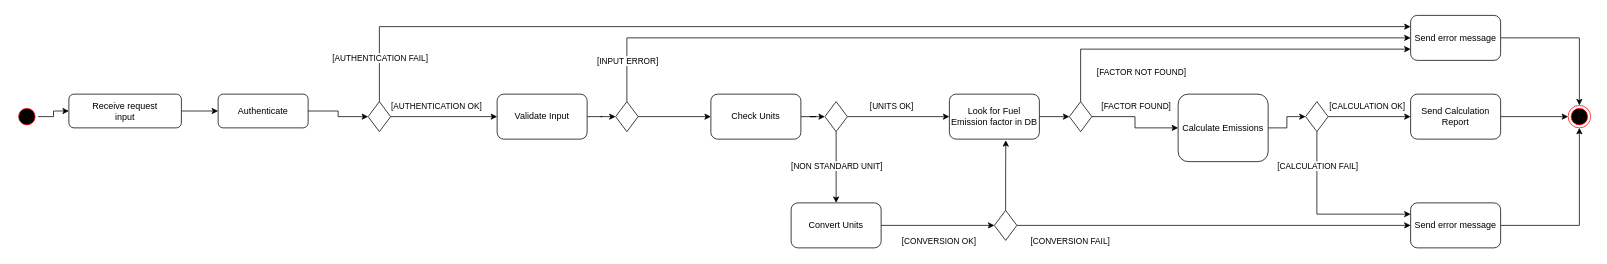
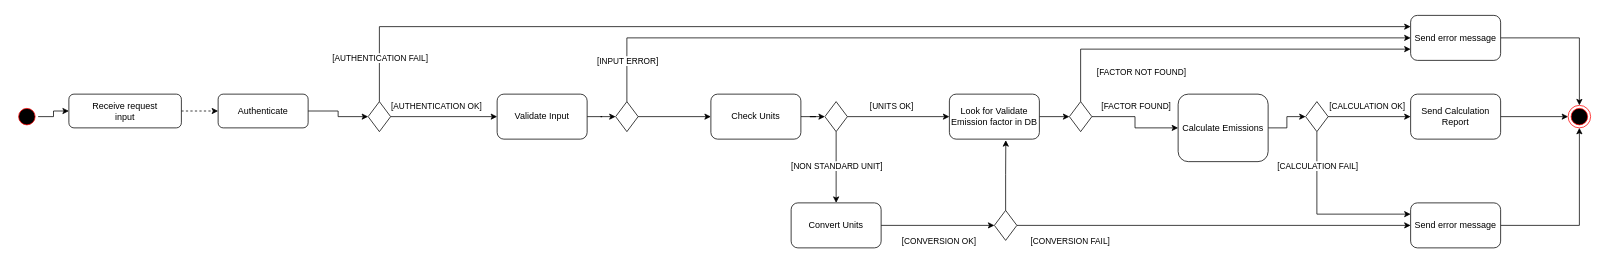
(198, 111) -> (198, 111)
(994, 117) -> (994, 117)
